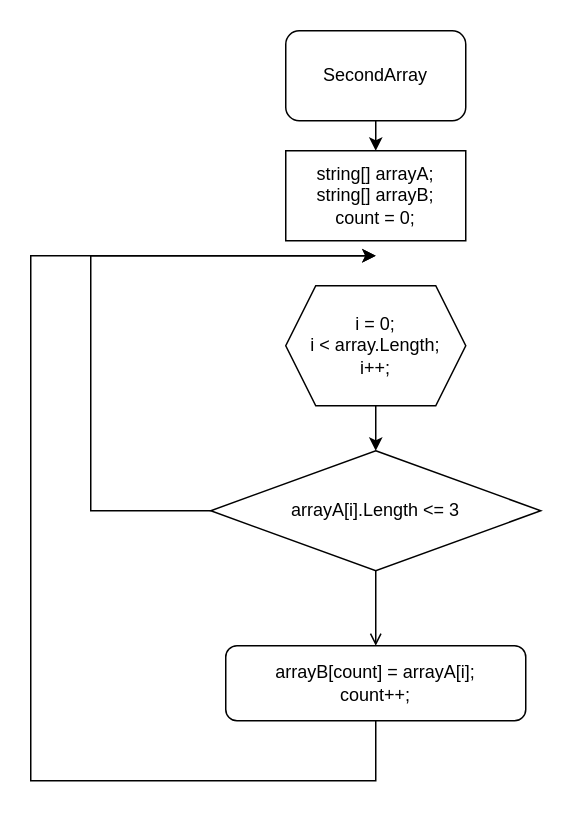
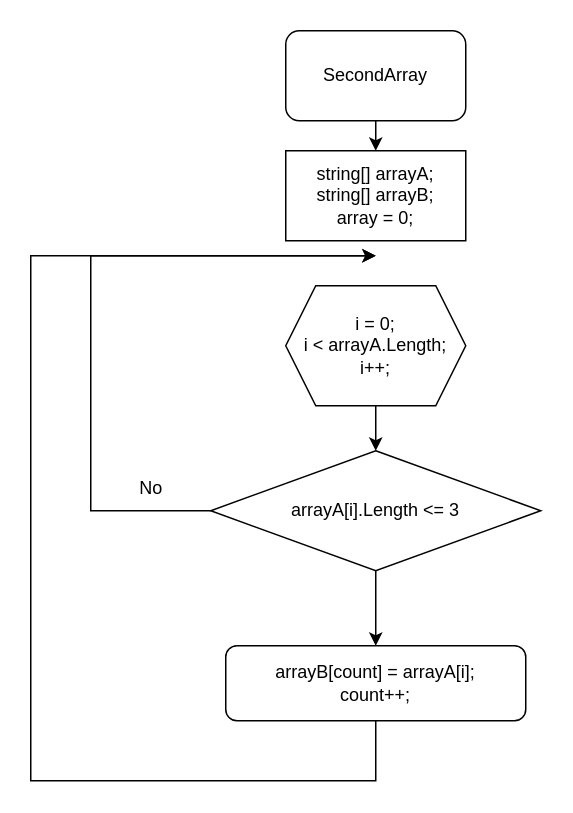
(376, 196) -> (376, 196)
(376, 346) -> (376, 346)
none -> (151, 488)
(376, 636) -> (376, 634)
